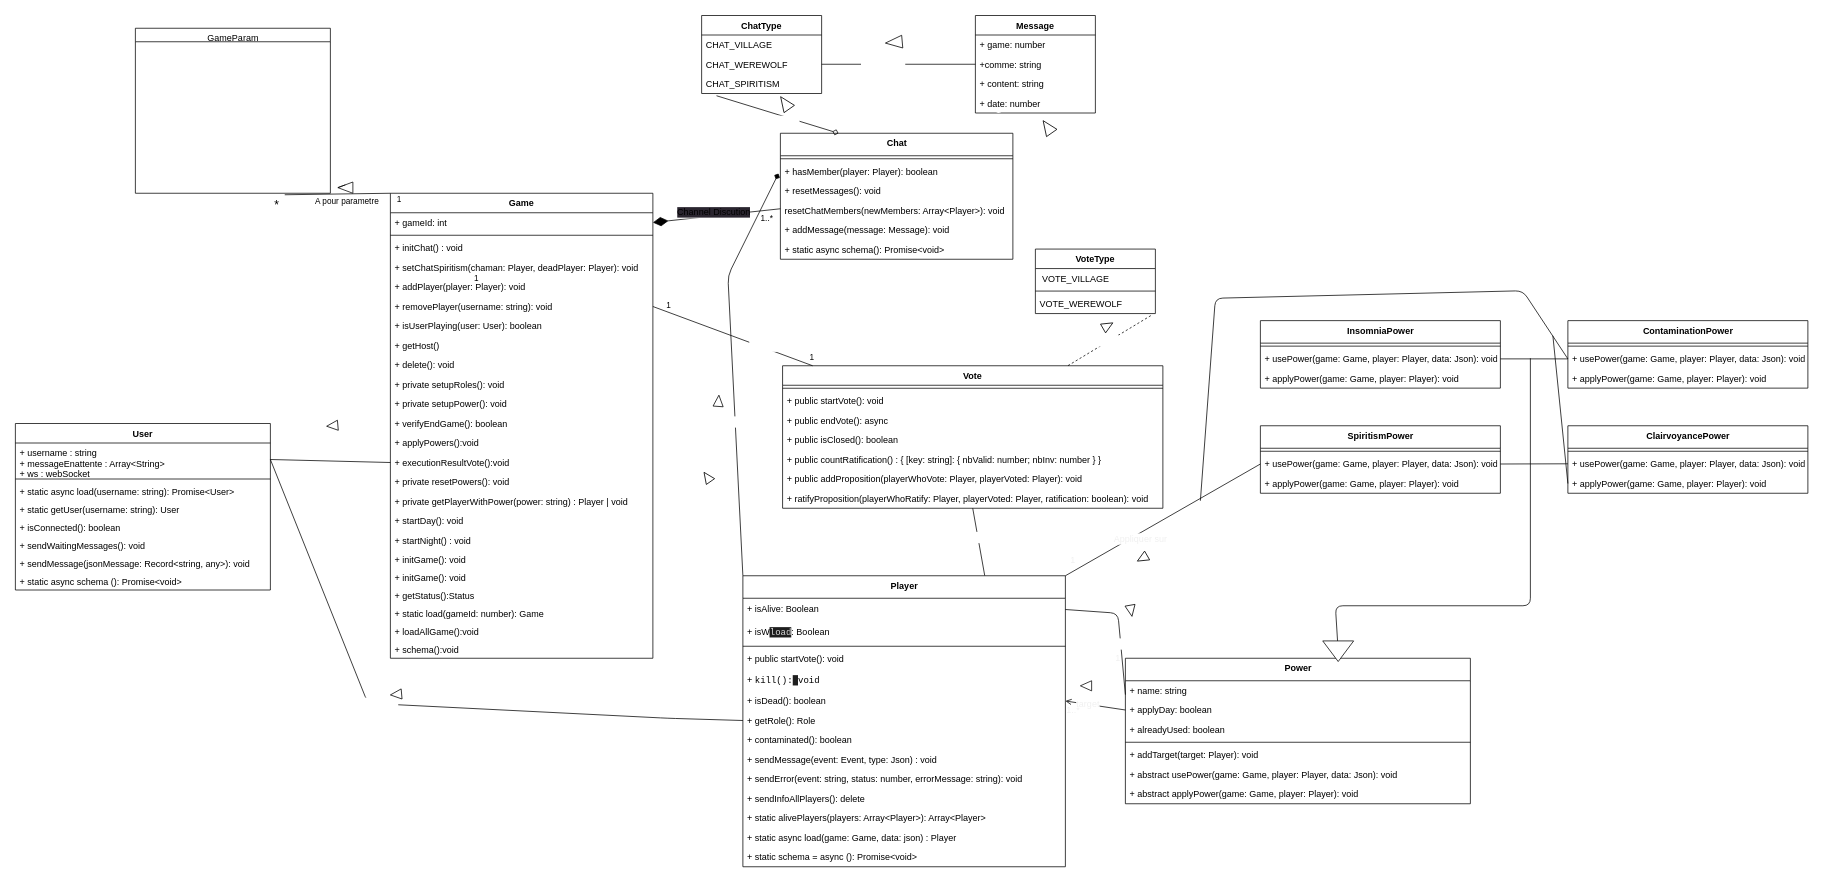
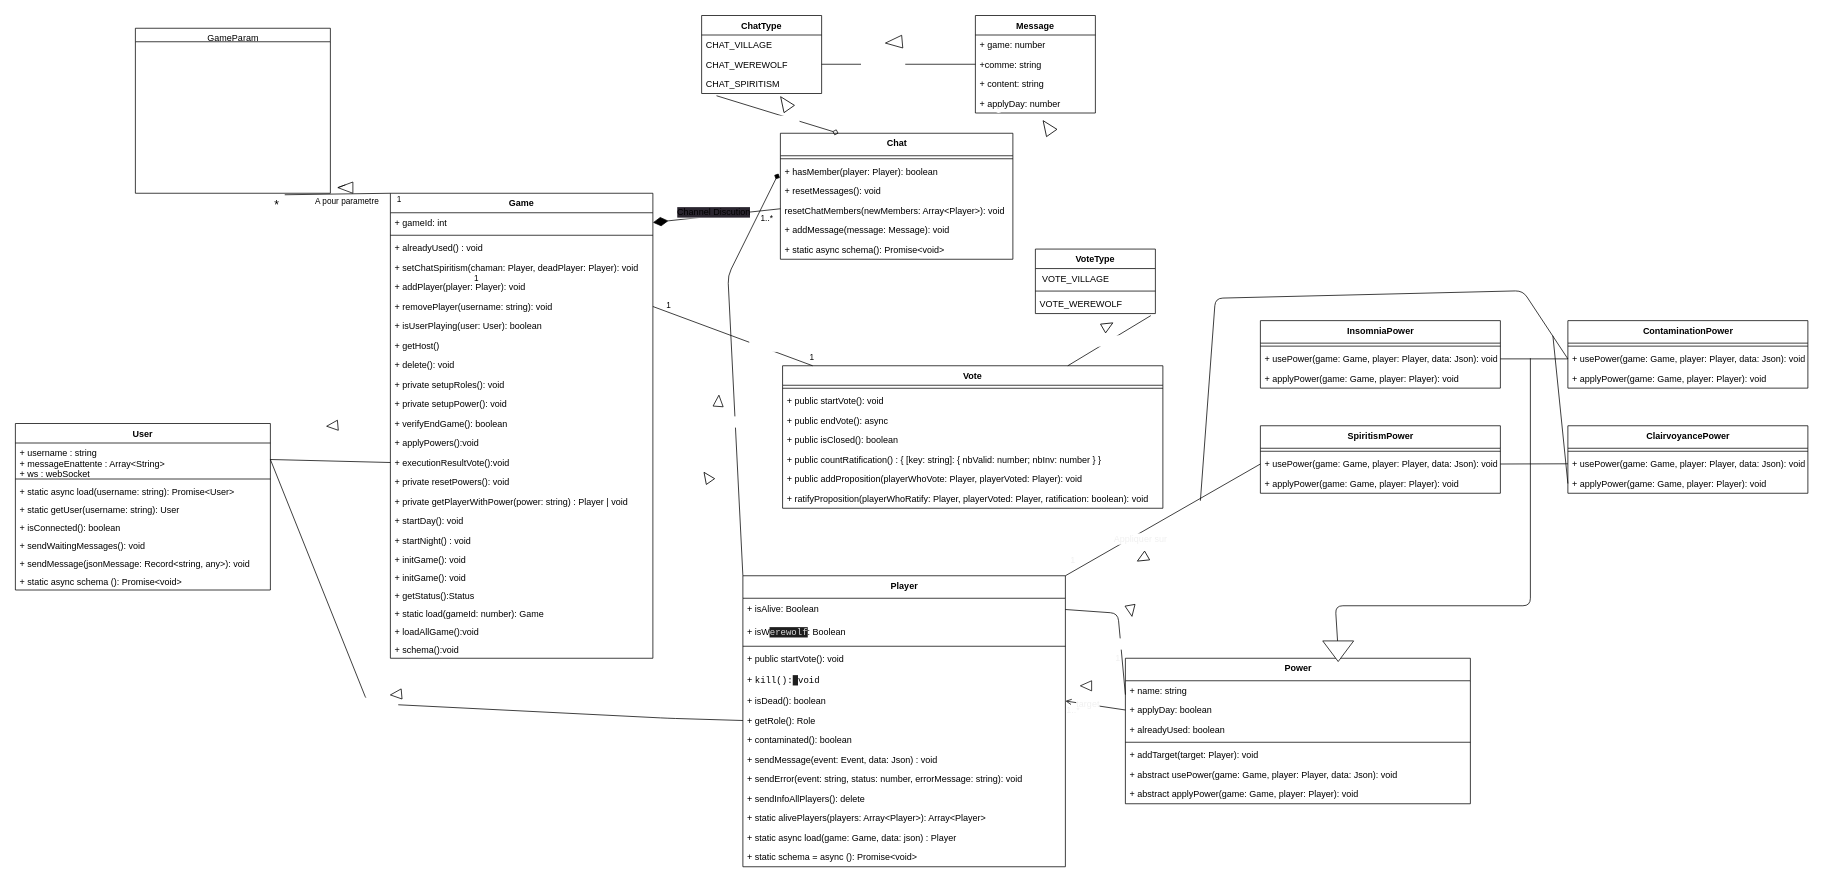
(1011, 104) -> (1020, 104)
(434, 248) -> (443, 248)
(1084, 356) -> (1084, 356)
(982, 559) -> none
(786, 632) -> (793, 632)
(854, 760) -> (854, 760)
